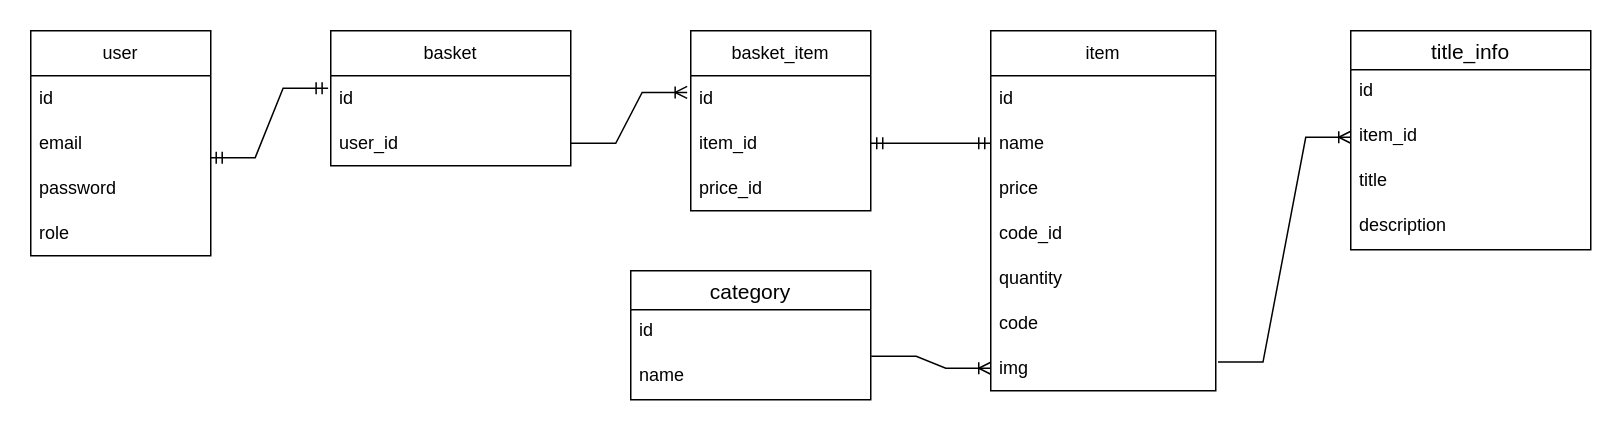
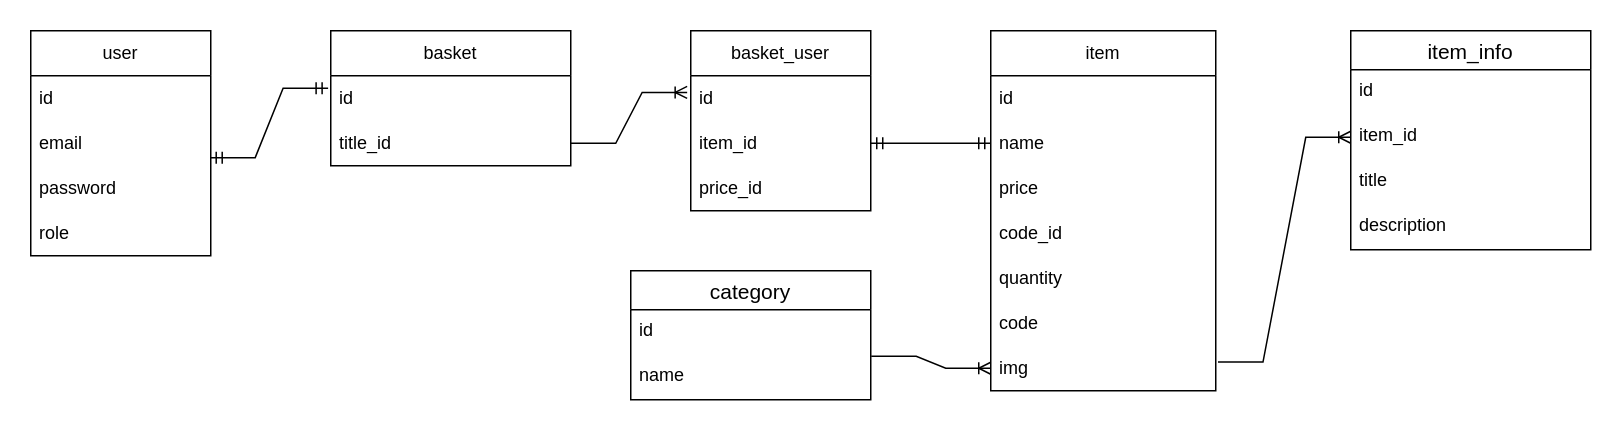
(1470, 52) -> (1470, 52)
(781, 53) -> (781, 53)
(373, 143) -> (373, 143)
